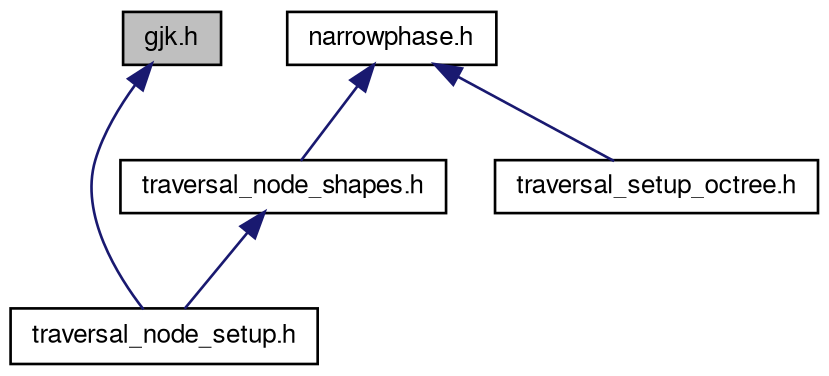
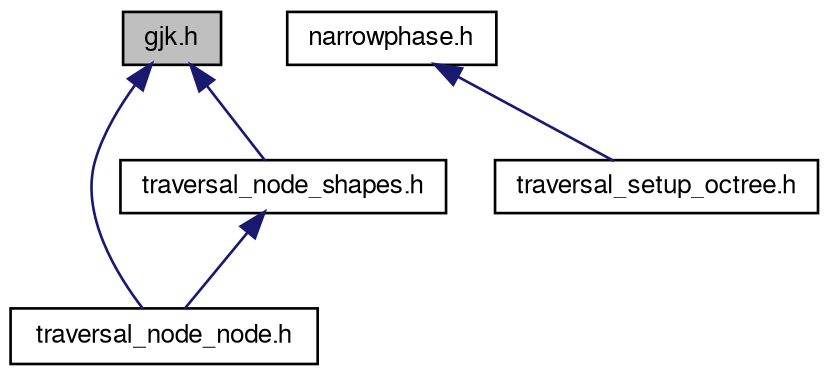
(329, 124) -> (236, 123)
(164, 336) -> (164, 336)
